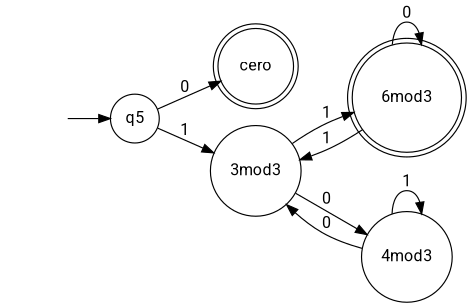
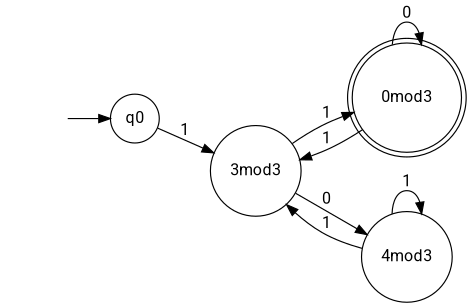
(256, 66) -> none
(407, 98) -> (407, 98)
(135, 119) -> (135, 119)
(327, 224) -> (327, 224)
